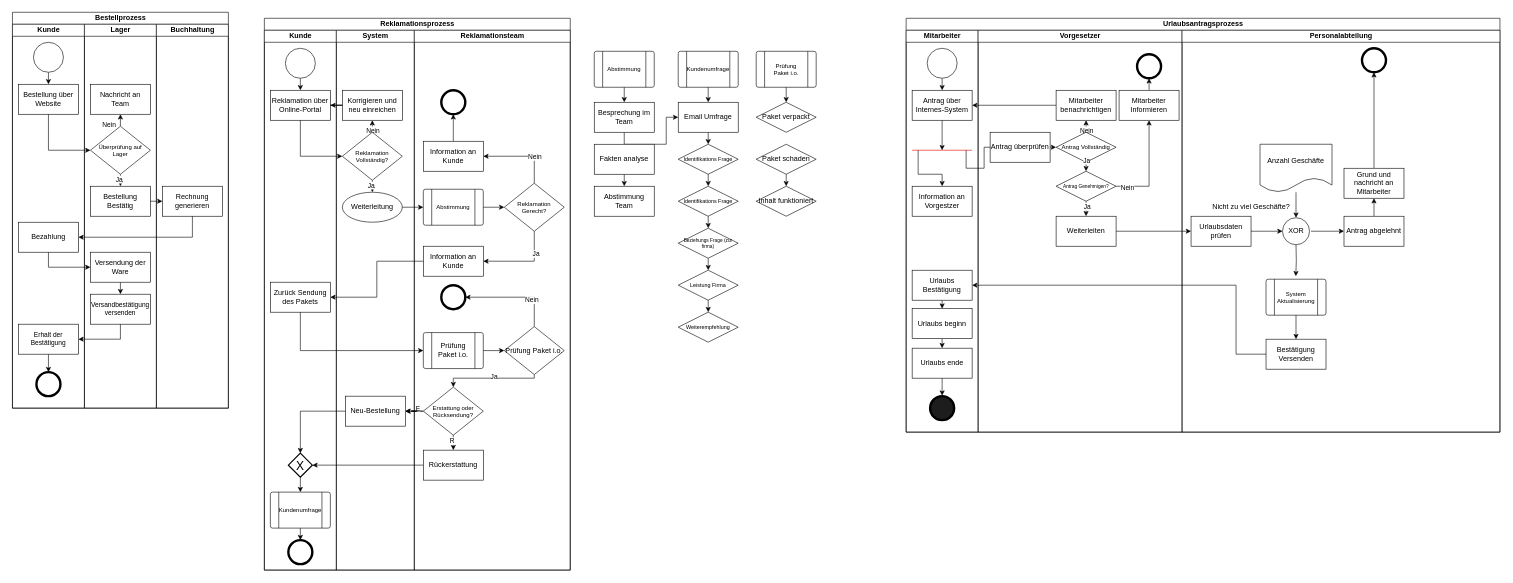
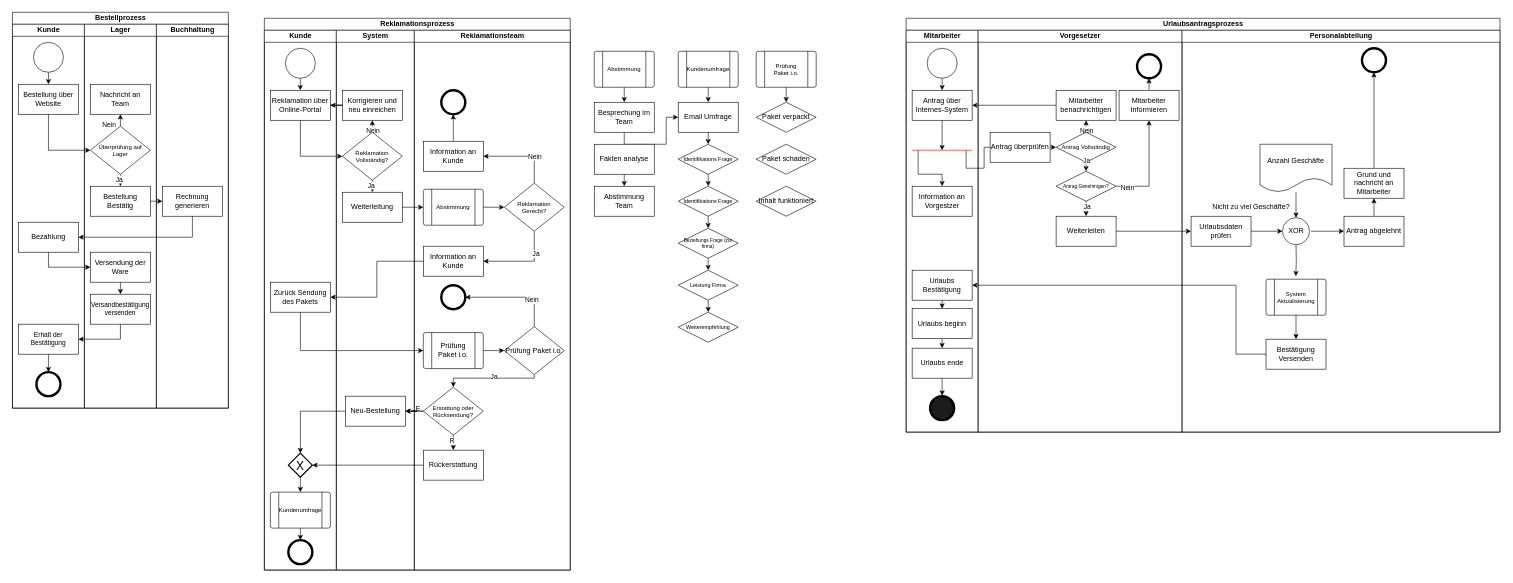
(786, 180) -> none
(372, 207) -> (372, 207)
